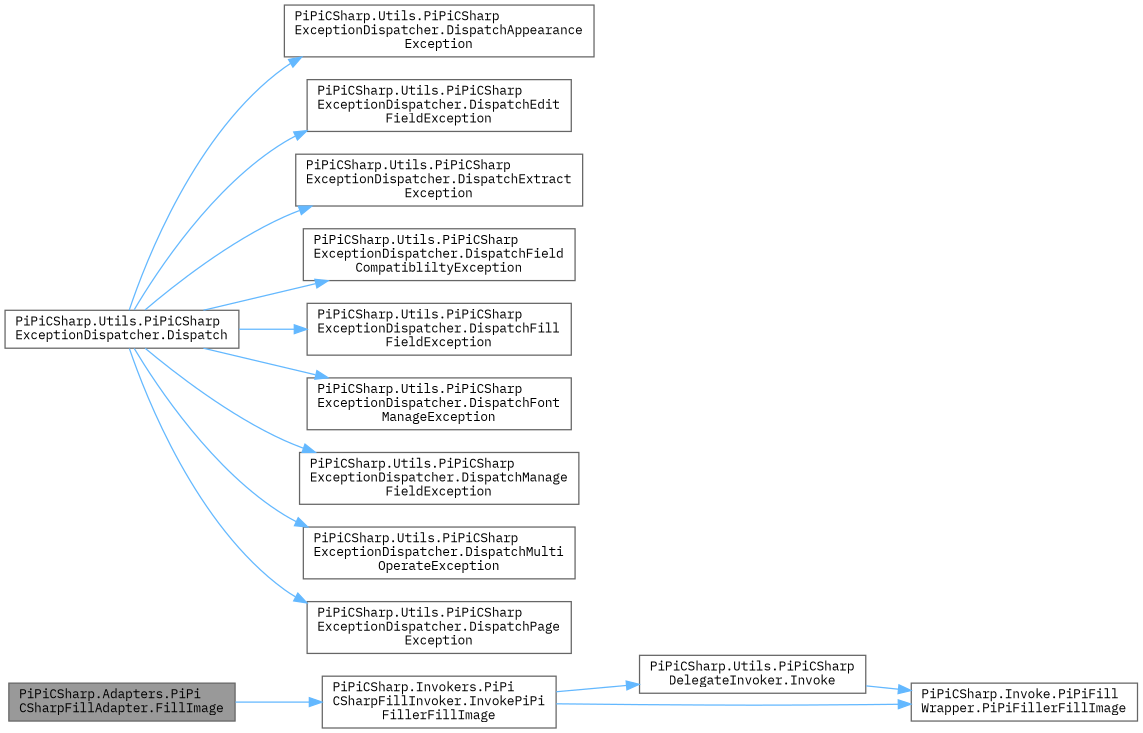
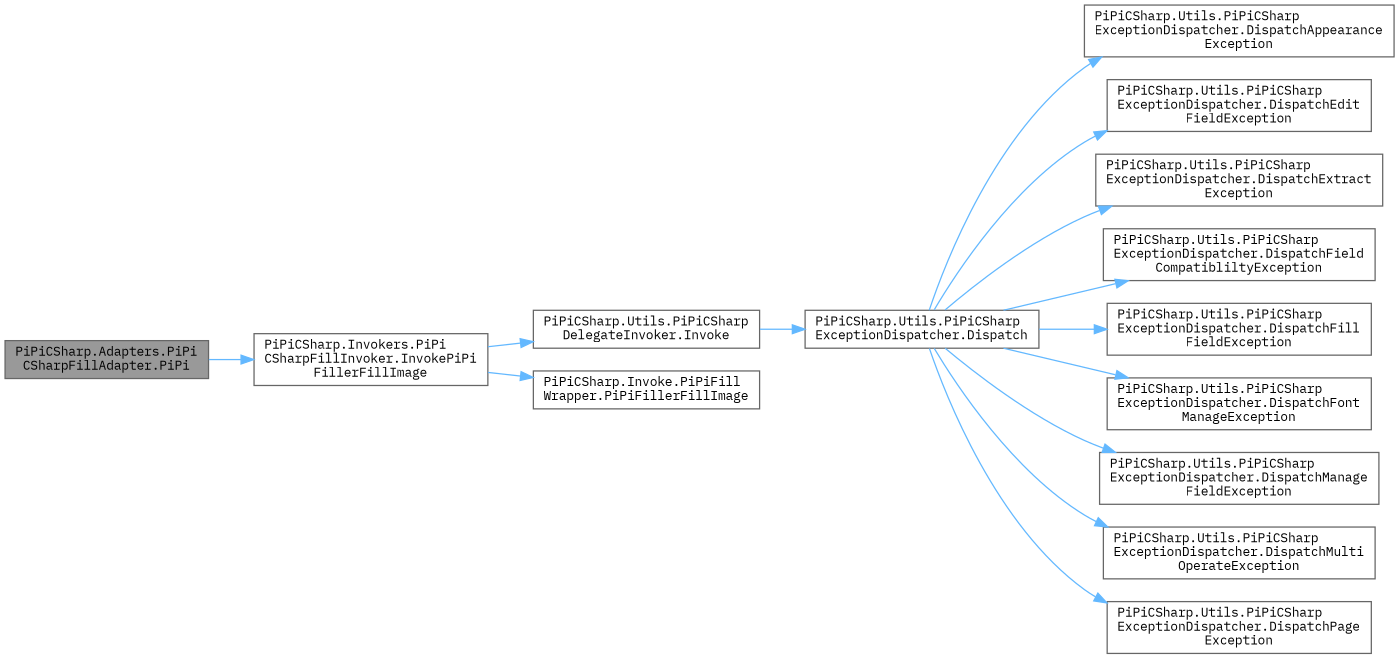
(882, 688) -> (776, 329)
(122, 702) -> (107, 360)
